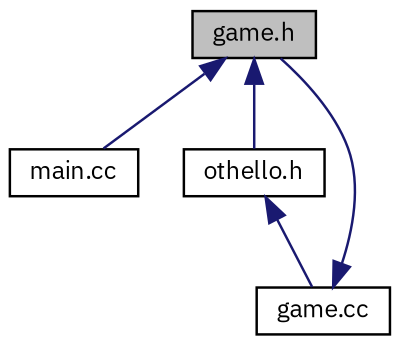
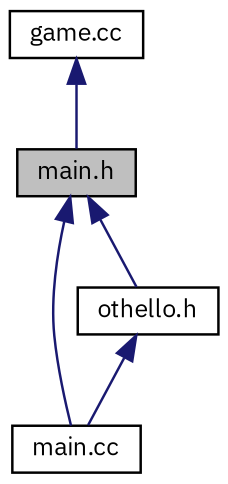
(254, 35) -> (77, 173)
(295, 253) -> (106, 392)
